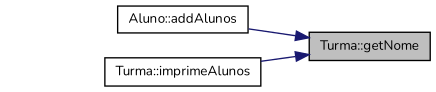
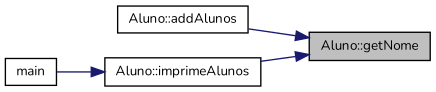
(370, 46) -> (370, 46)
none -> (31, 72)
(183, 72) -> (183, 72)
